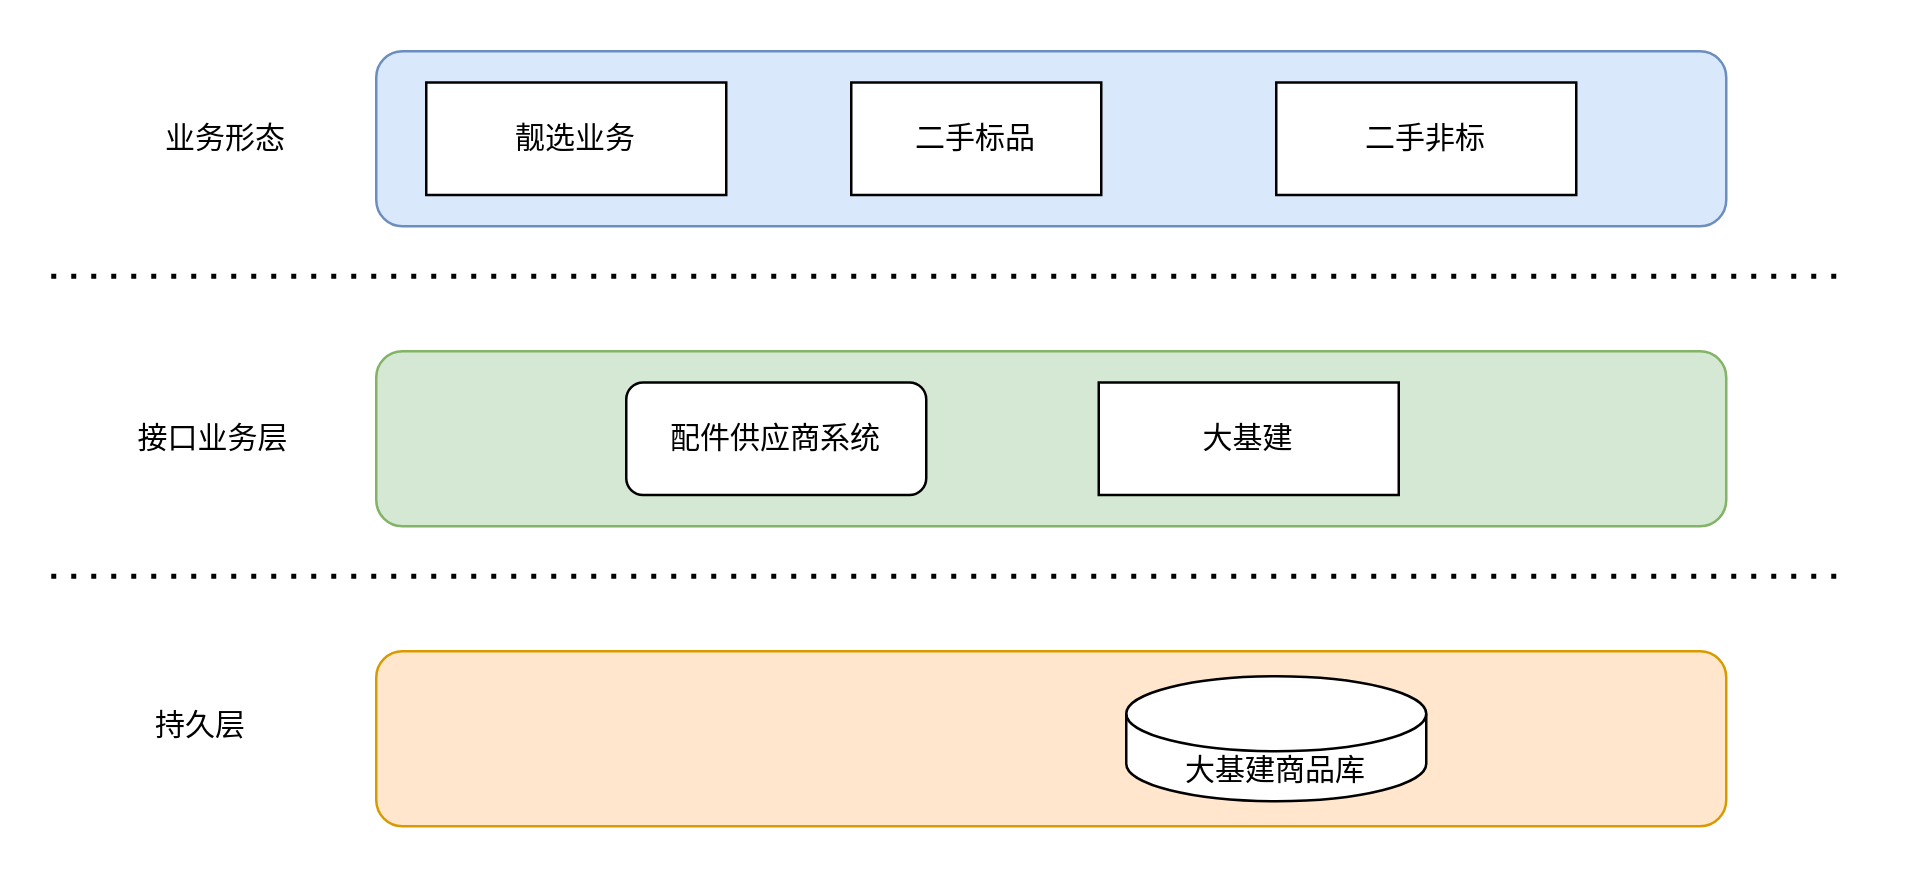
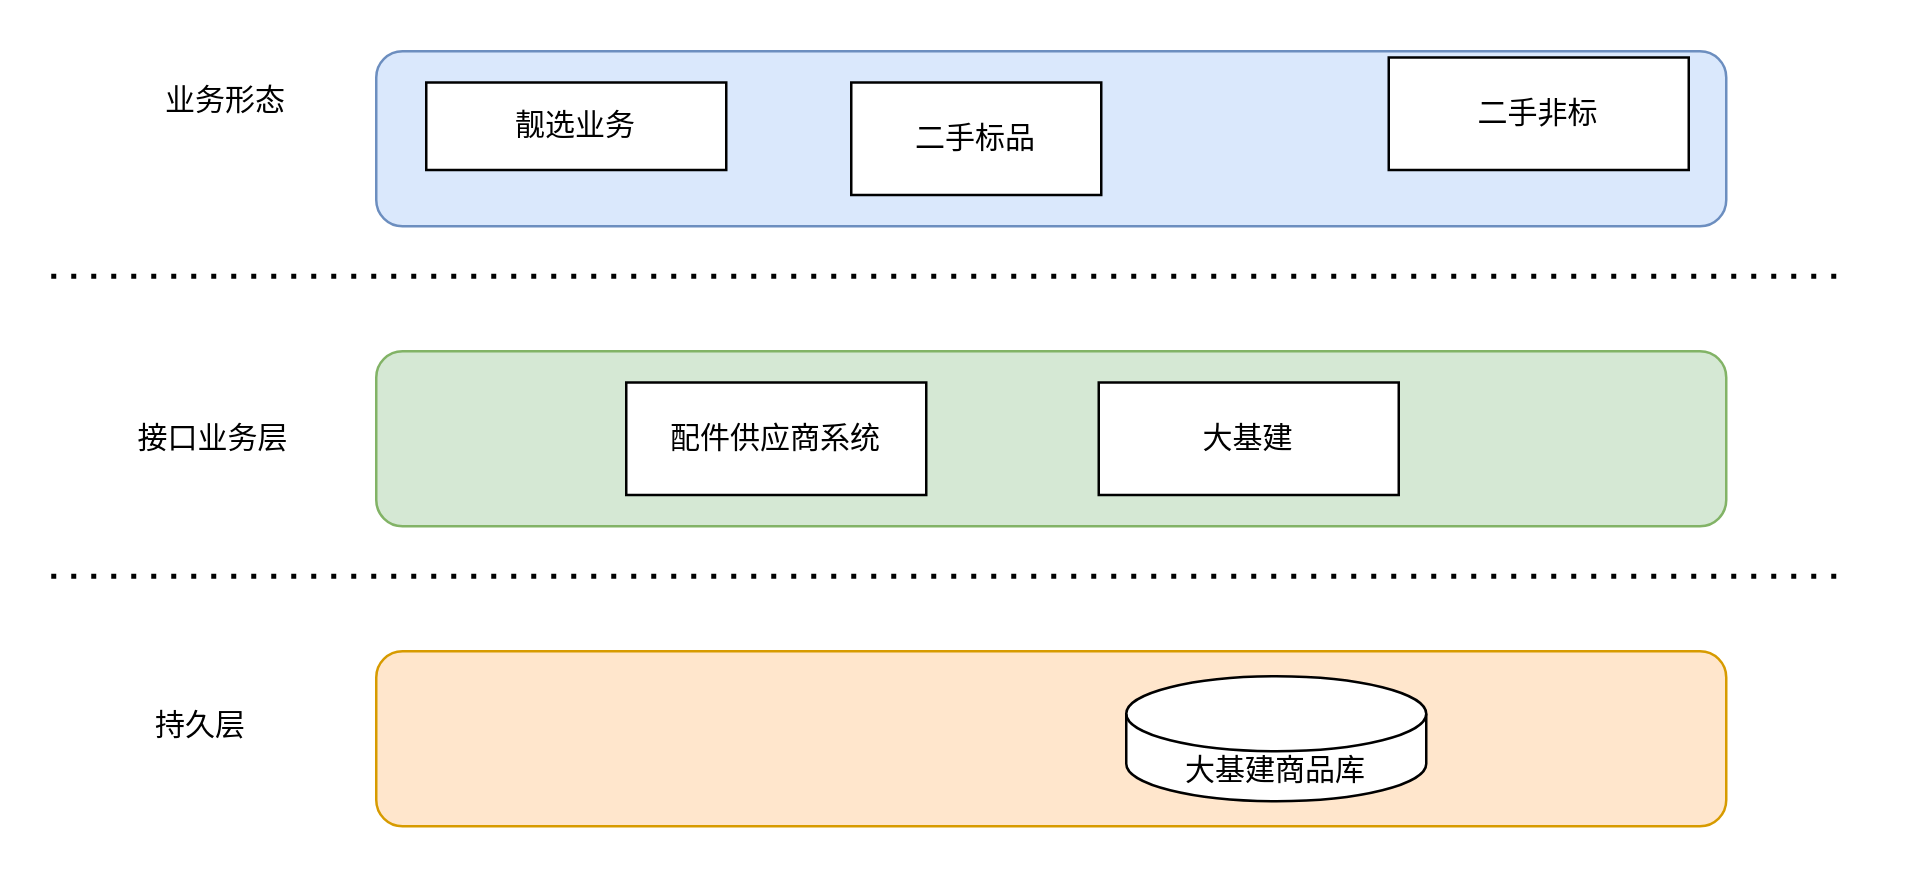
(226, 139) -> (226, 101)
(576, 139) -> (576, 126)
(1426, 139) -> (1539, 114)
(776, 439) -> (776, 439)
